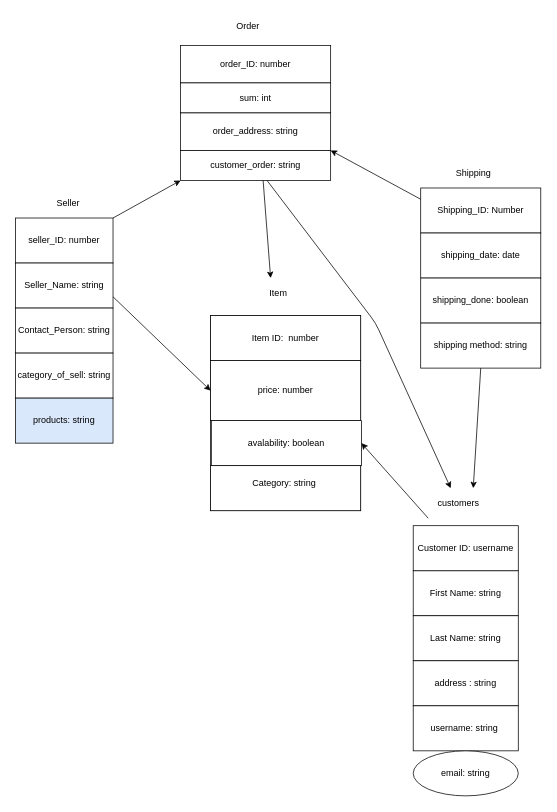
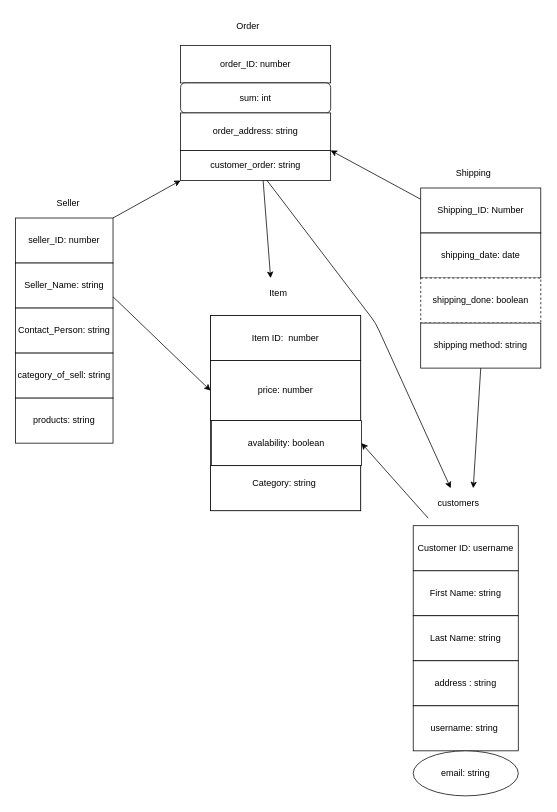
(255, 98) -> (255, 98)
(480, 300) -> (480, 300)
(64, 420) -> (64, 420)
